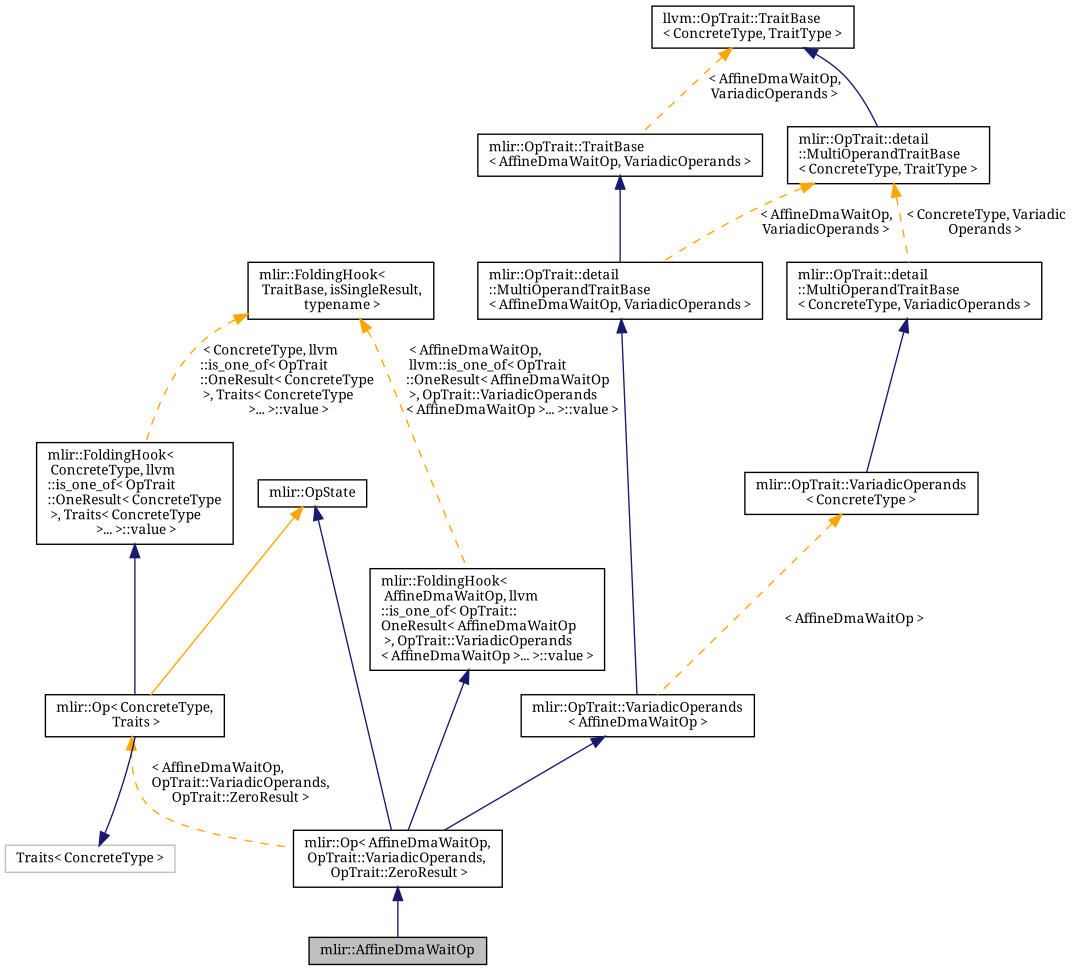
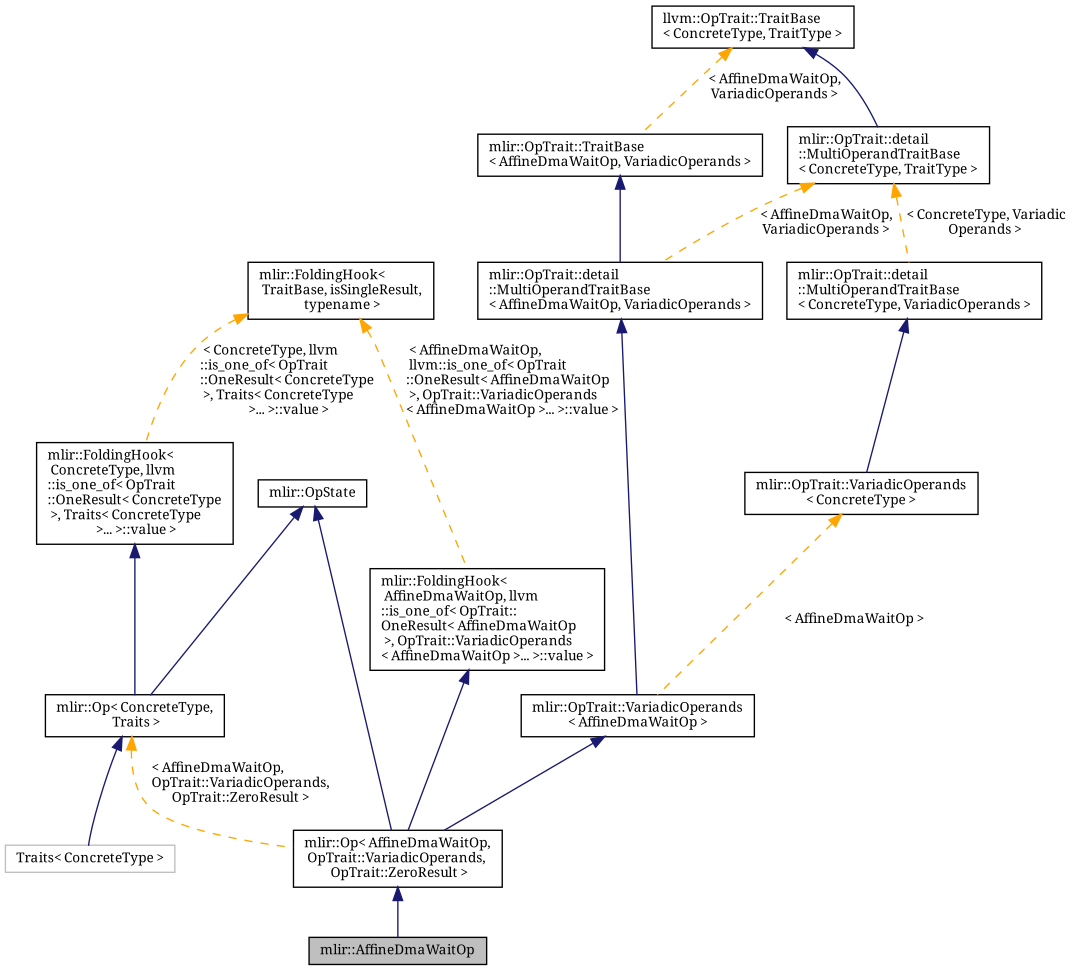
(222, 606) -> (222, 606)
(122, 786) -> (100, 797)
